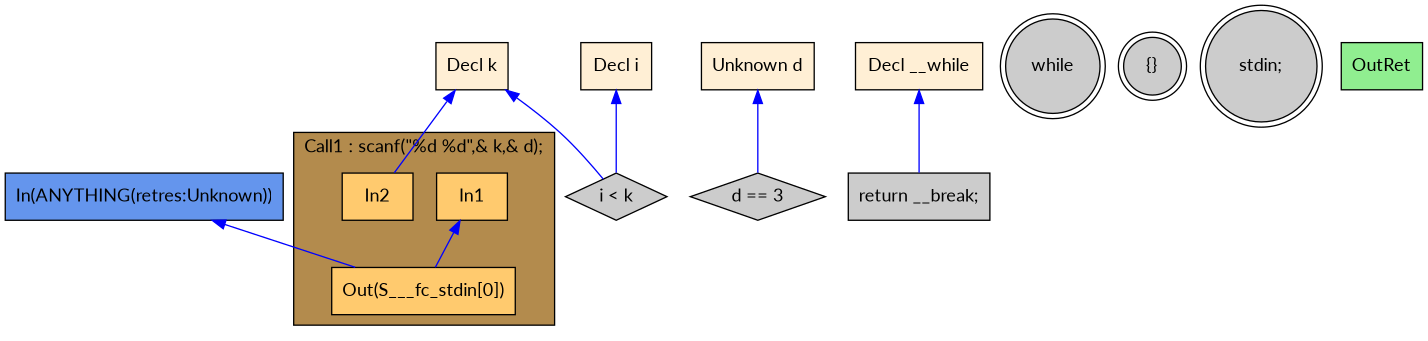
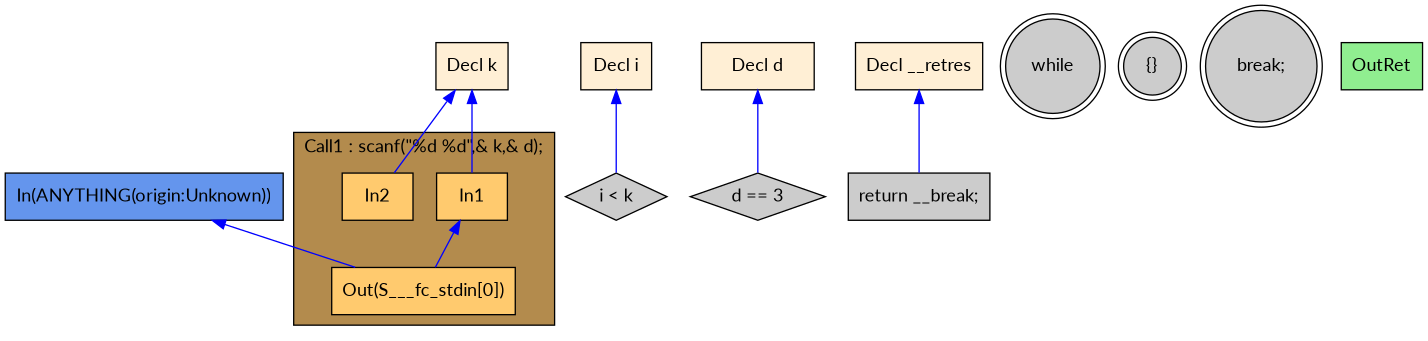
(758, 66) -> (758, 66)
(919, 66) -> (919, 66)
(1261, 66) -> (1261, 66)
(563, 135) -> (472, 142)
(144, 197) -> (144, 197)
